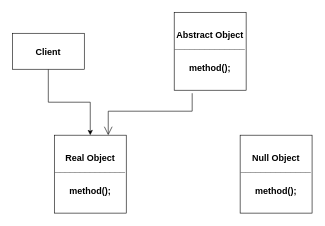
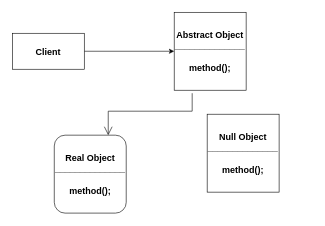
(48, 101) -> (168, 51)
(90, 174) -> (90, 174)
(276, 174) -> (243, 153)
